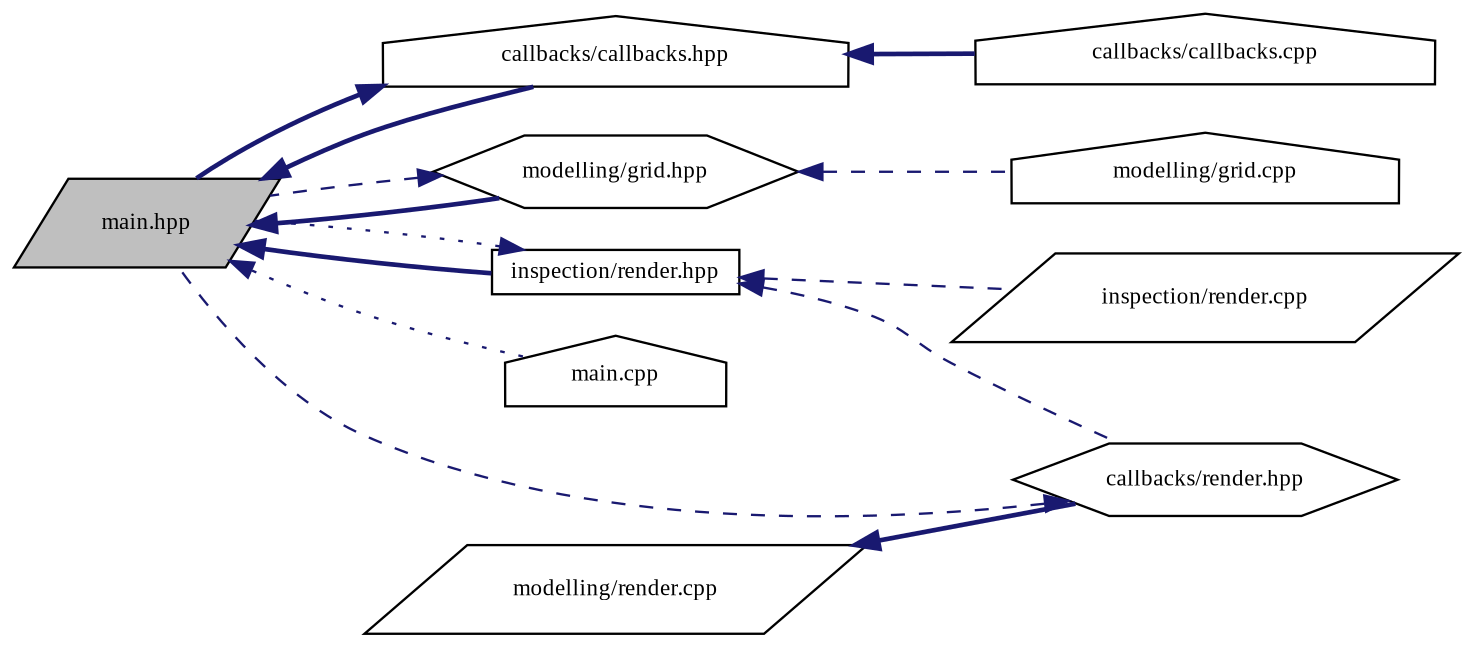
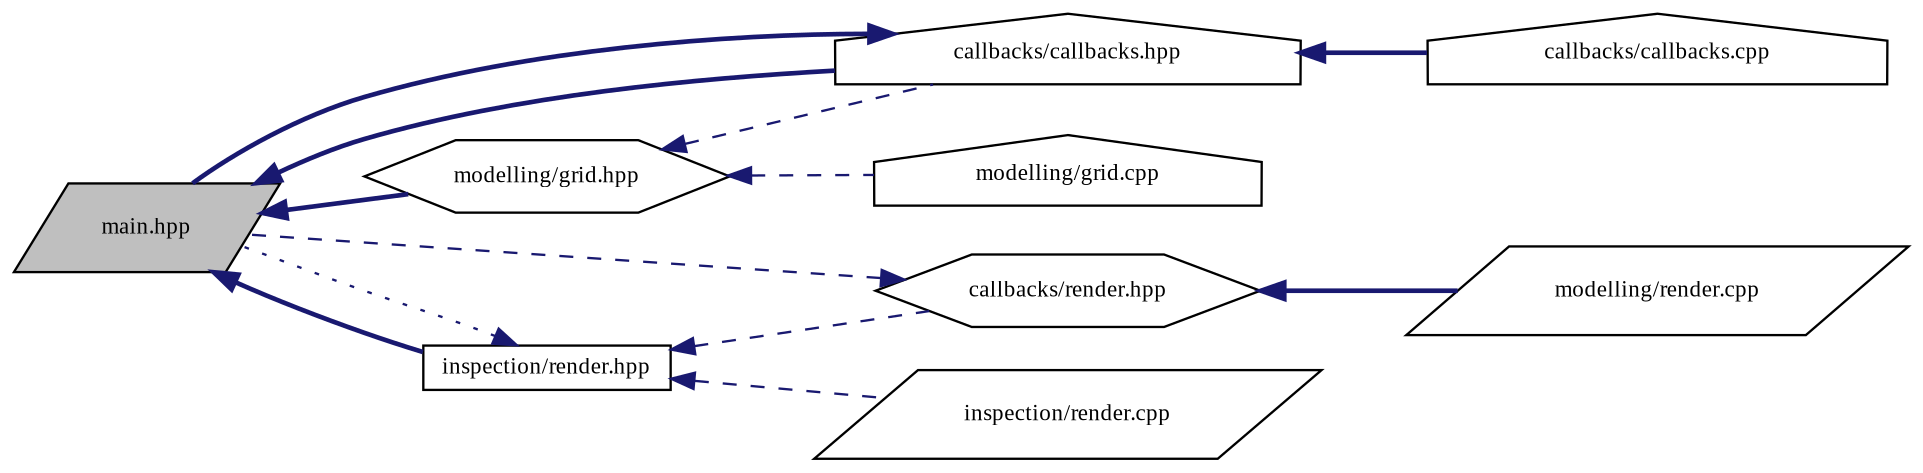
(344, 186) -> (809, 114)
(616, 375) -> none
(957, 526) -> (1371, 291)
